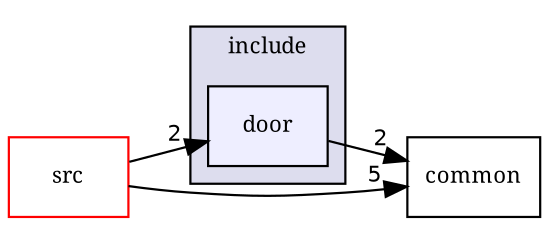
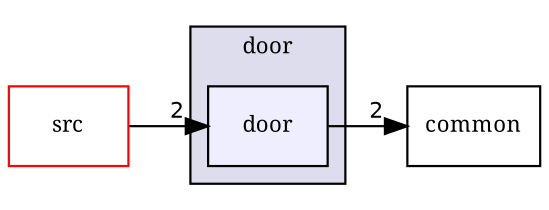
(268, 48) -> (268, 48)
(256, 196) -> none
